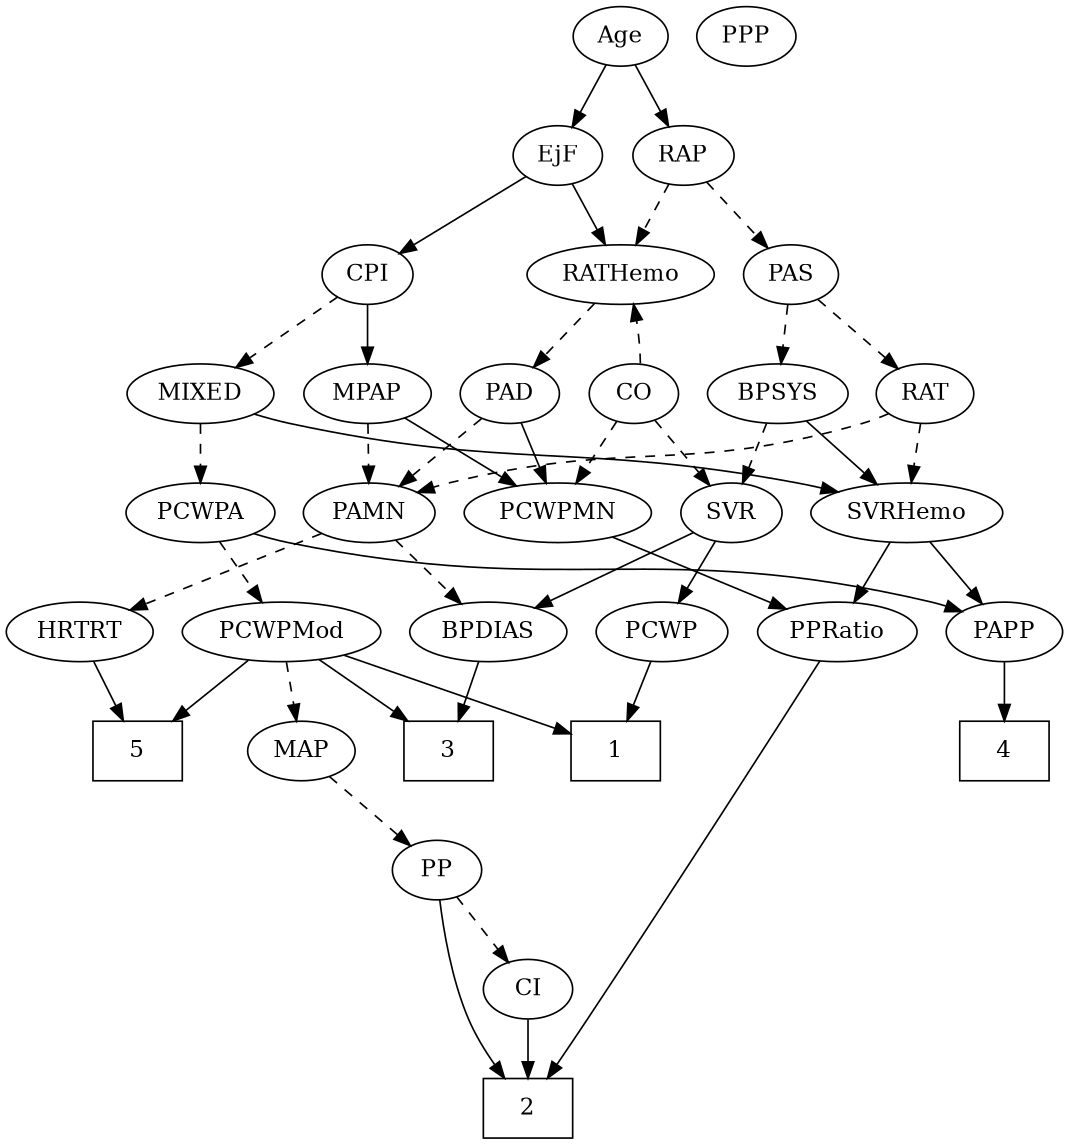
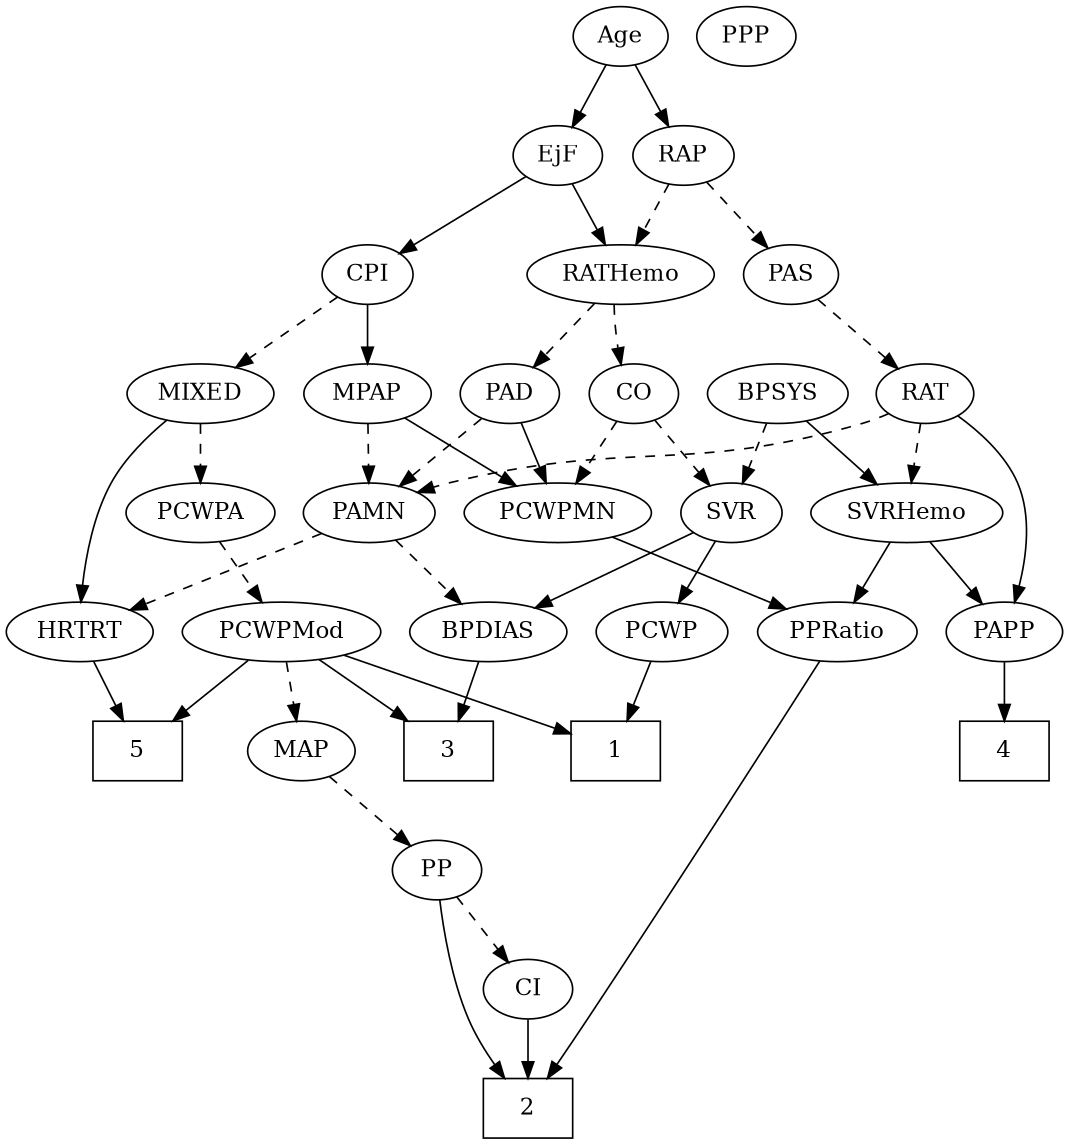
(785, 326) -> none
(639, 342) -> (615, 326)
(523, 454) -> (106, 493)
(582, 569) -> (1020, 490)
